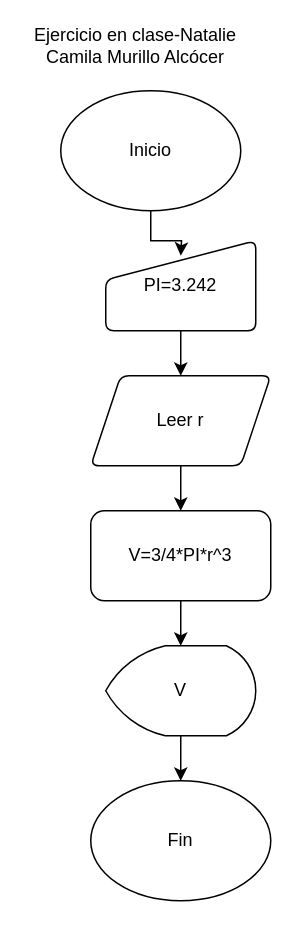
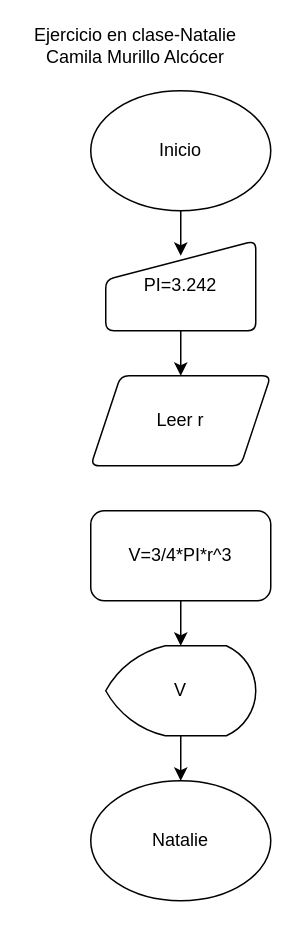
(151, 151) -> (181, 151)
(181, 494) -> none
(181, 841) -> (181, 841)
